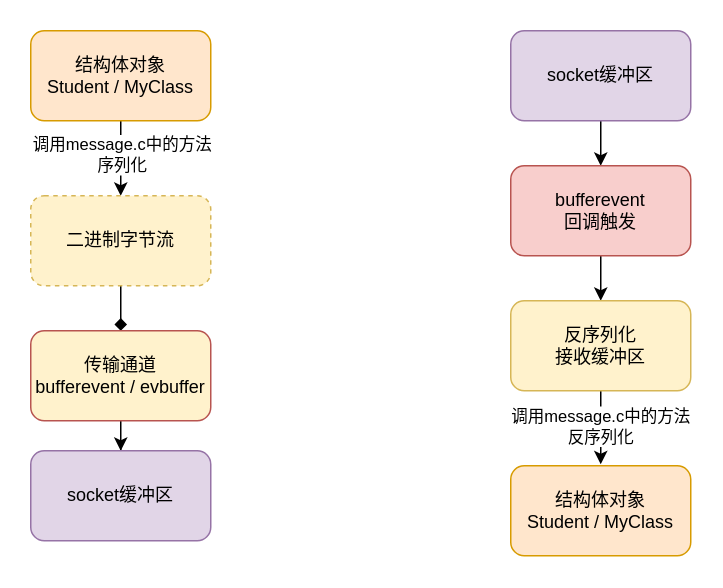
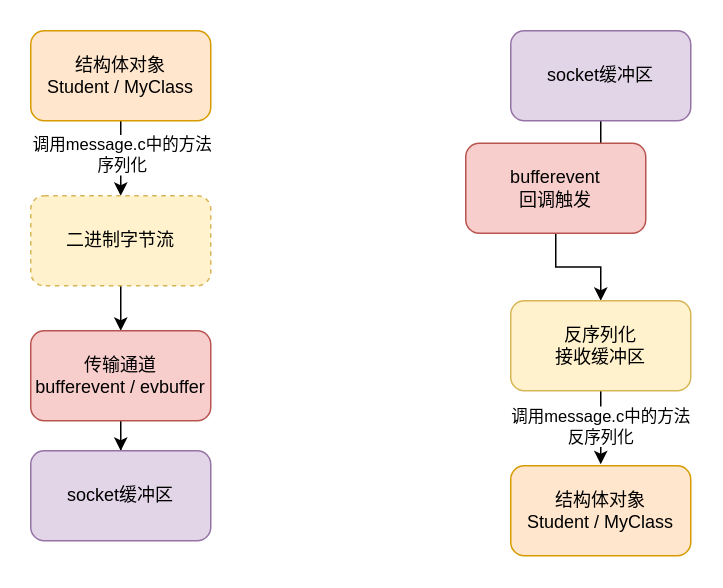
(601, 211) -> (556, 188)
(121, 318) -> (121, 319)
(121, 376) -> (121, 376)
